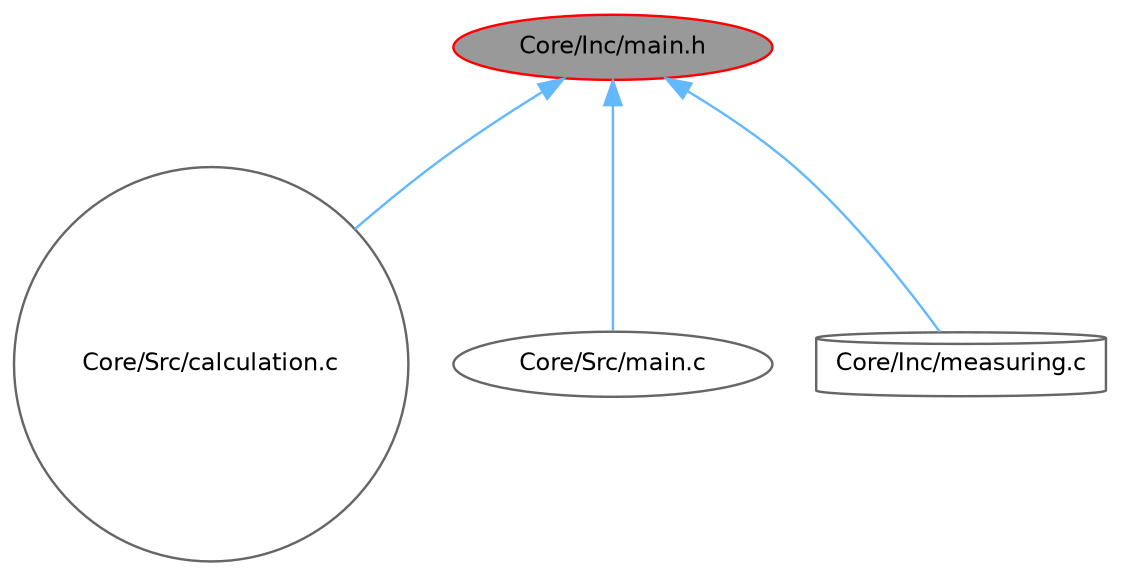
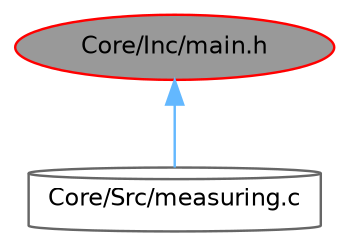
(211, 364) -> none
(613, 364) -> none
(961, 364) -> (175, 199)
